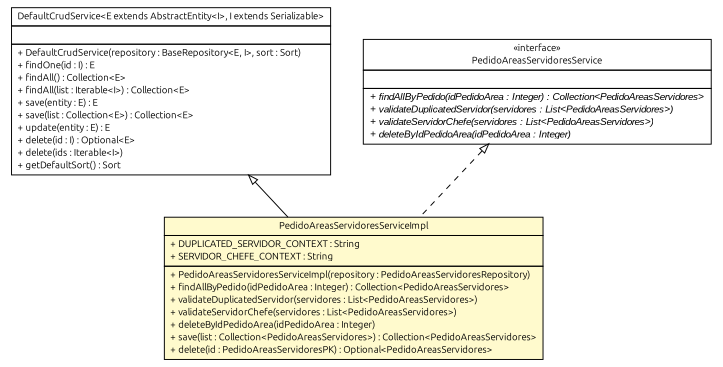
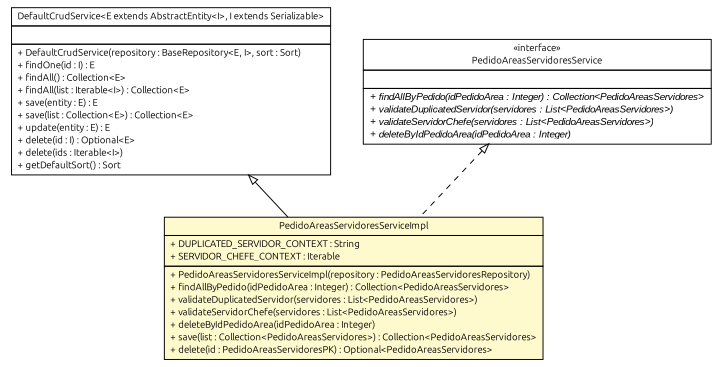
(252, 257) -> (255, 257)
